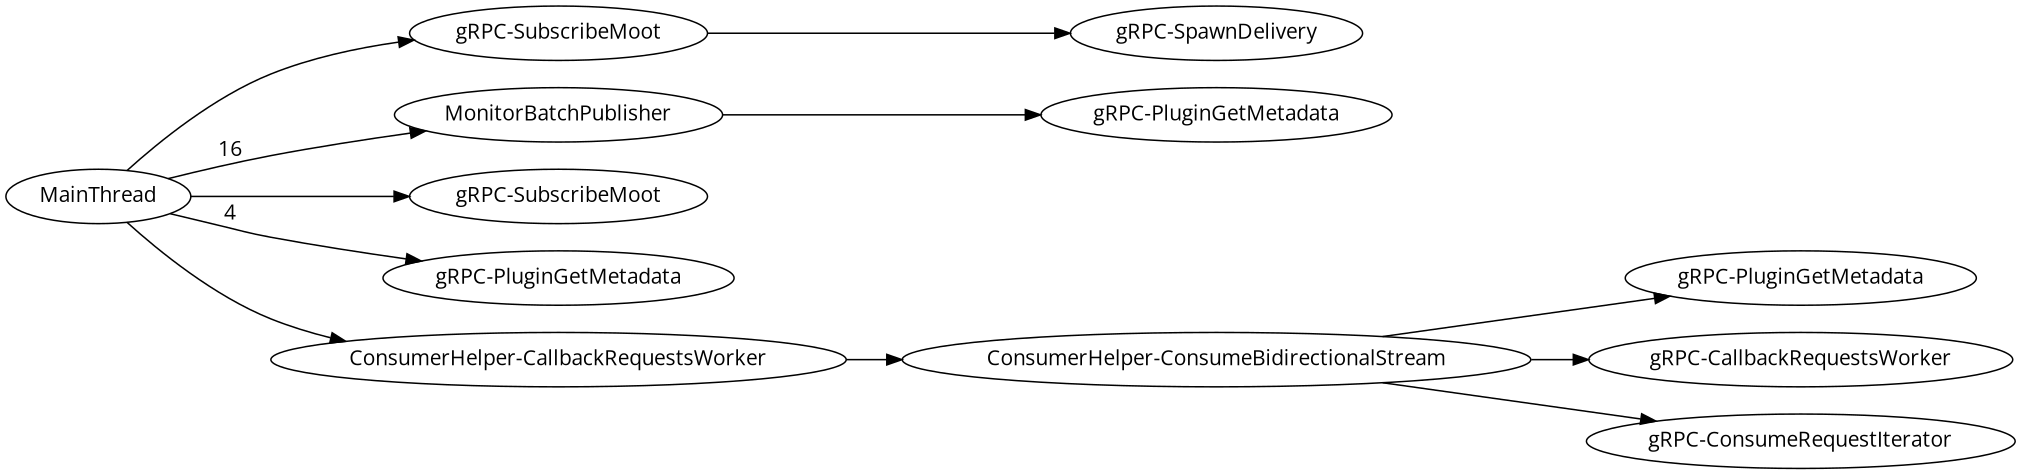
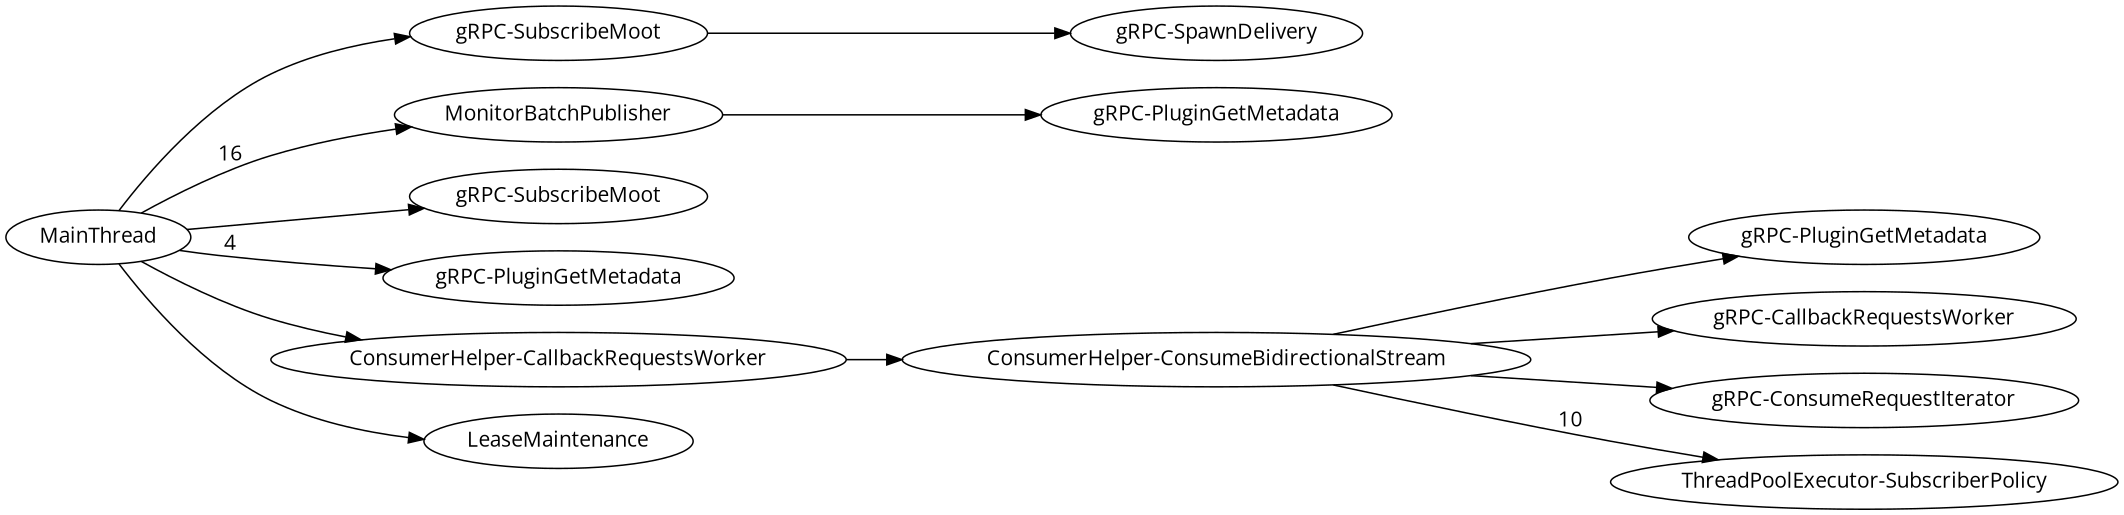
none -> (559, 441)
none -> (1864, 482)
